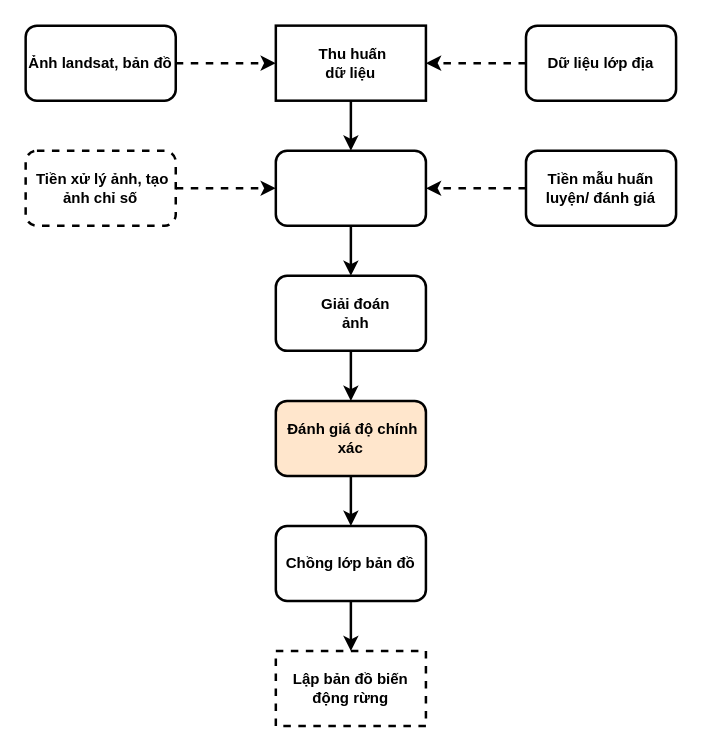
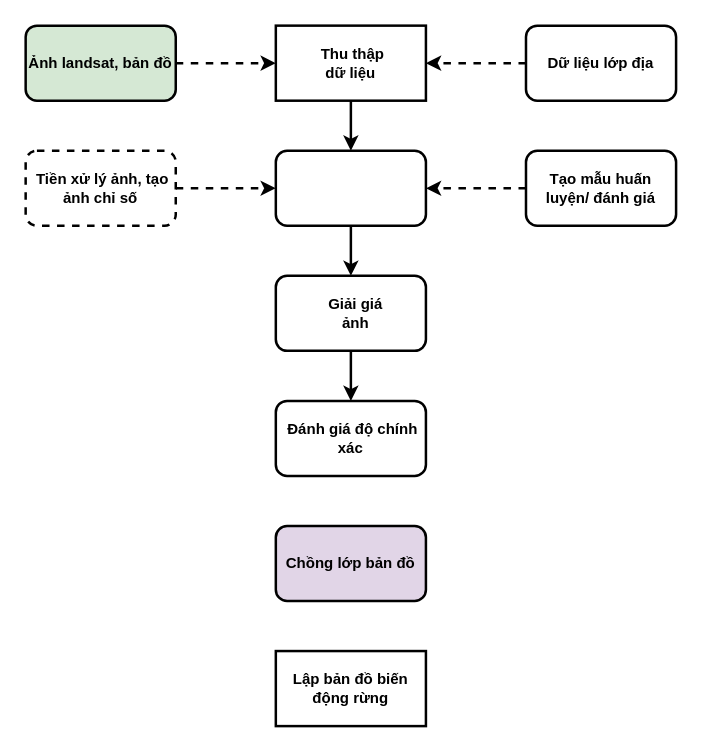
(101, 63) -> (101, 63)
(351, 63) -> (351, 63)
(601, 188) -> (601, 188)
(356, 313) -> (356, 313)
(351, 438) -> (351, 438)
(351, 495) -> none
(351, 563) -> (351, 563)
(351, 620) -> none
(351, 688) -> (351, 688)
